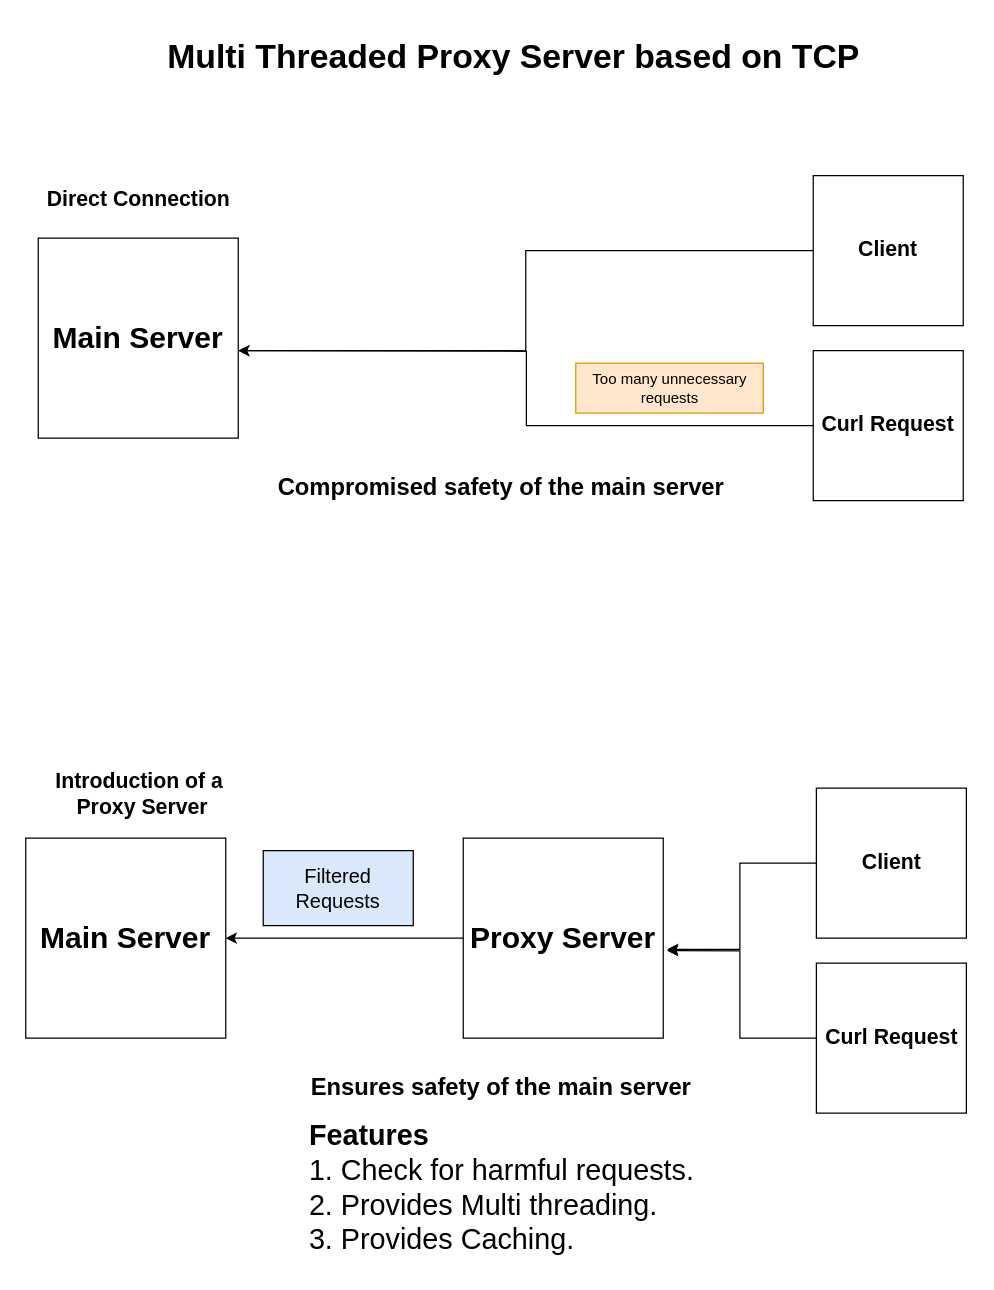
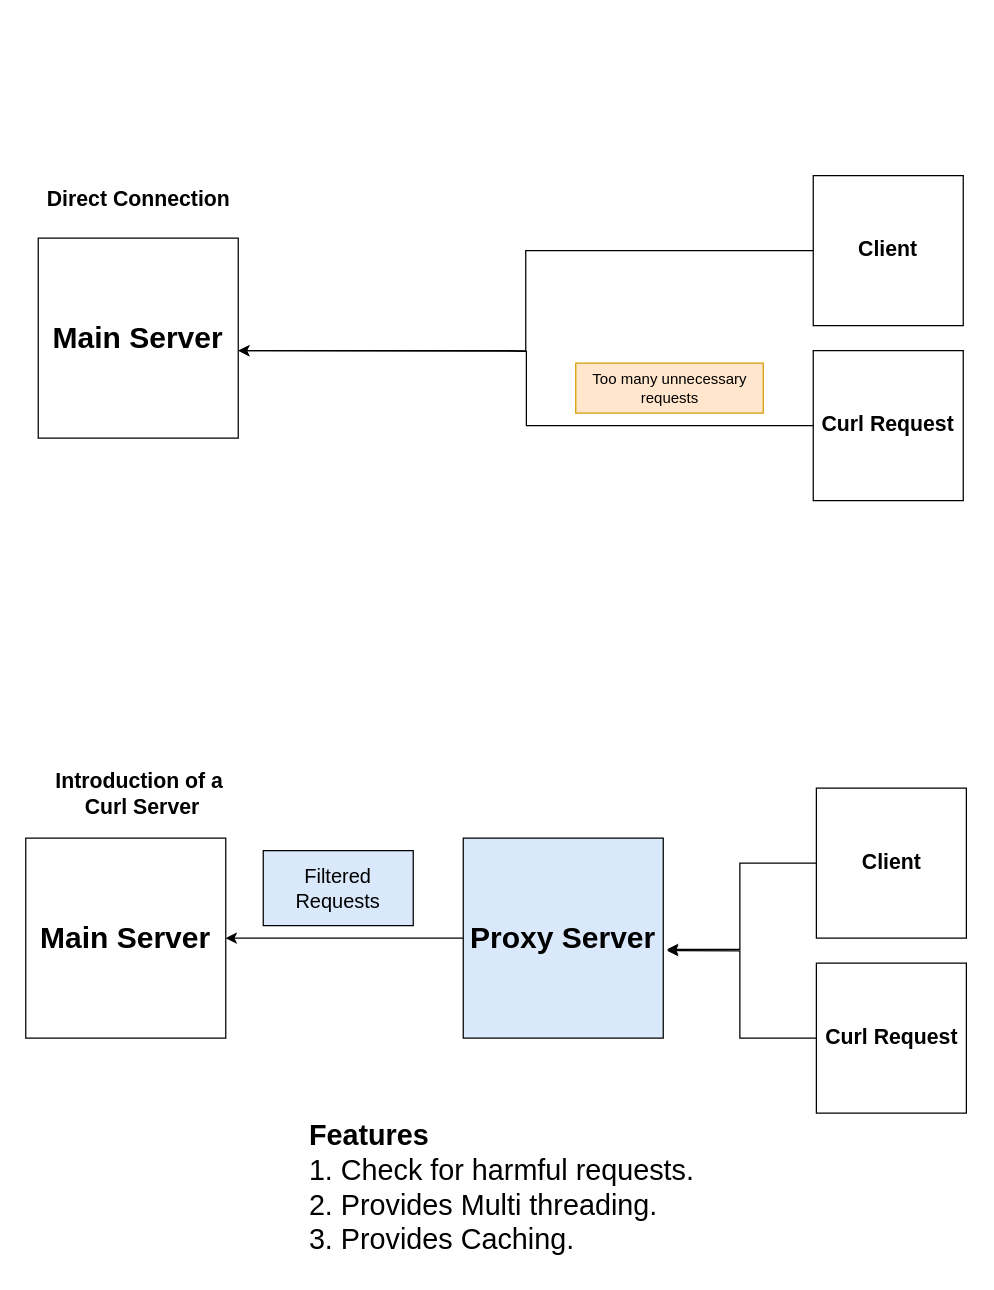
(513, 57) -> none
(501, 488) -> none
(143, 794) -> (143, 794)
(563, 938) -> (563, 938)
(501, 1088) -> none
